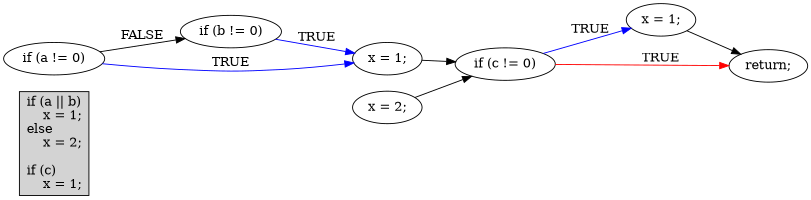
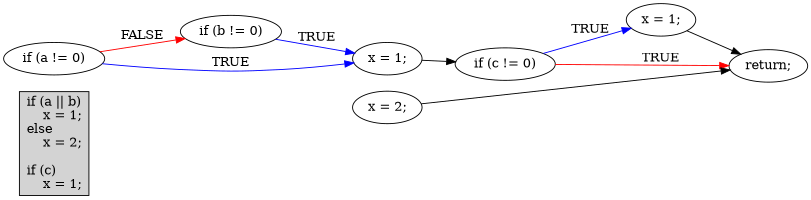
(138, 46) -> (138, 46)
(439, 89) -> (571, 87)
